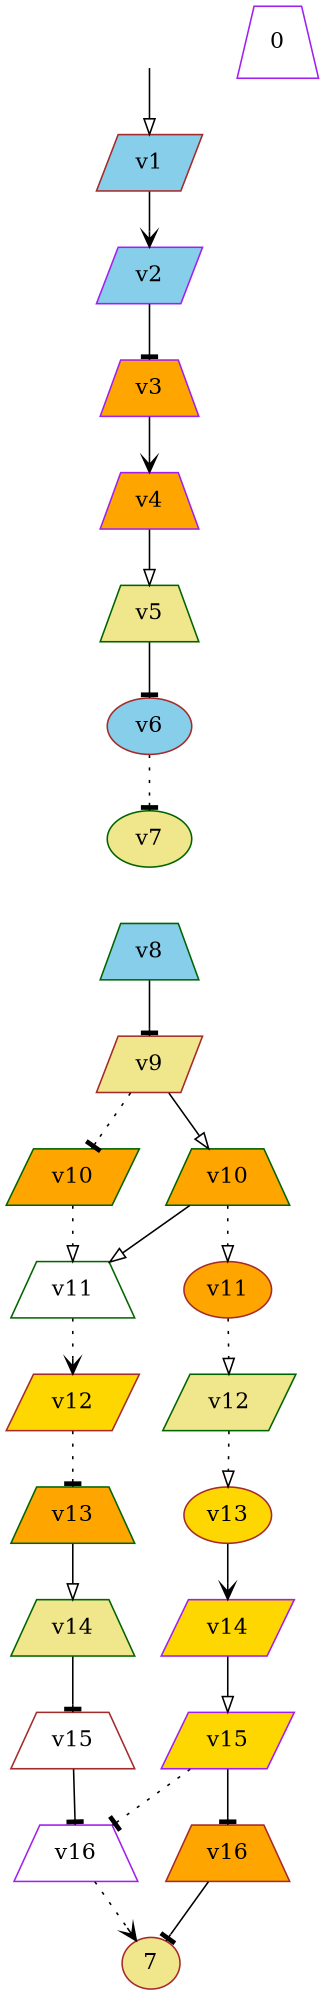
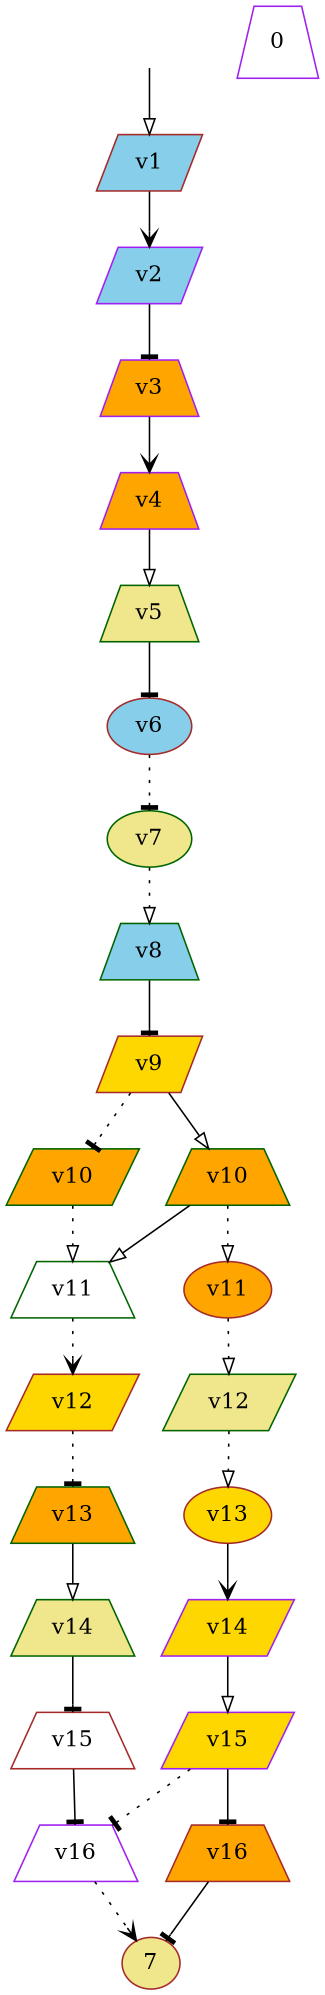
none -> (149, 888)
(149, 1064) -> (149, 1064)
